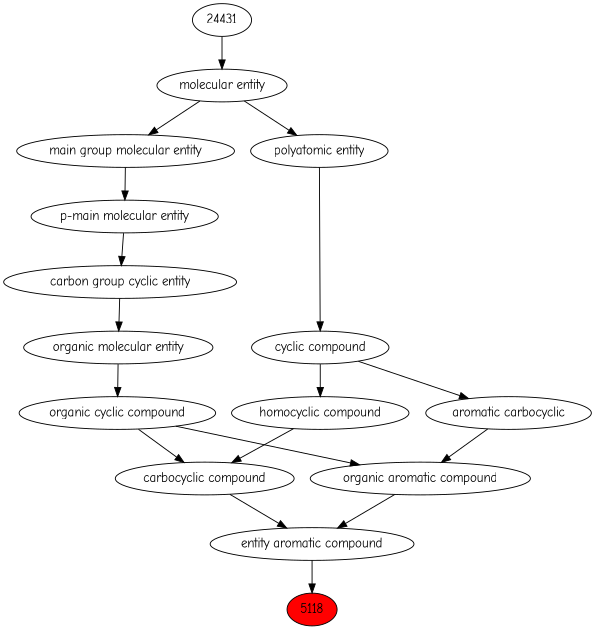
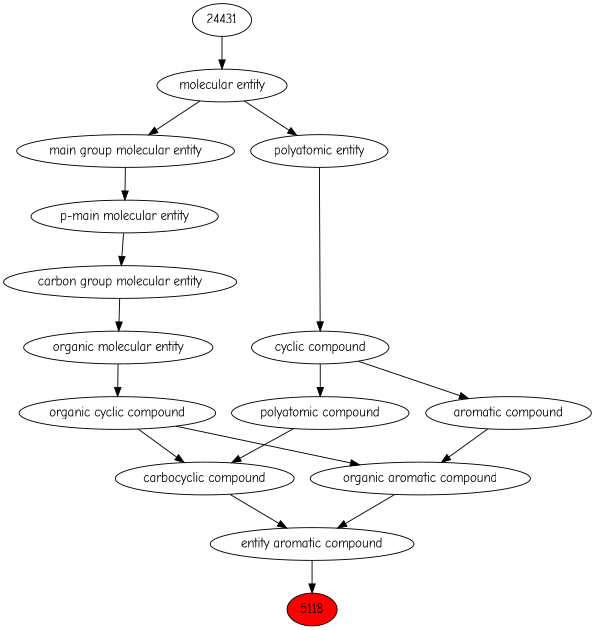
(120, 282) -> (120, 282)
(320, 413) -> (320, 413)
(509, 413) -> (509, 413)
